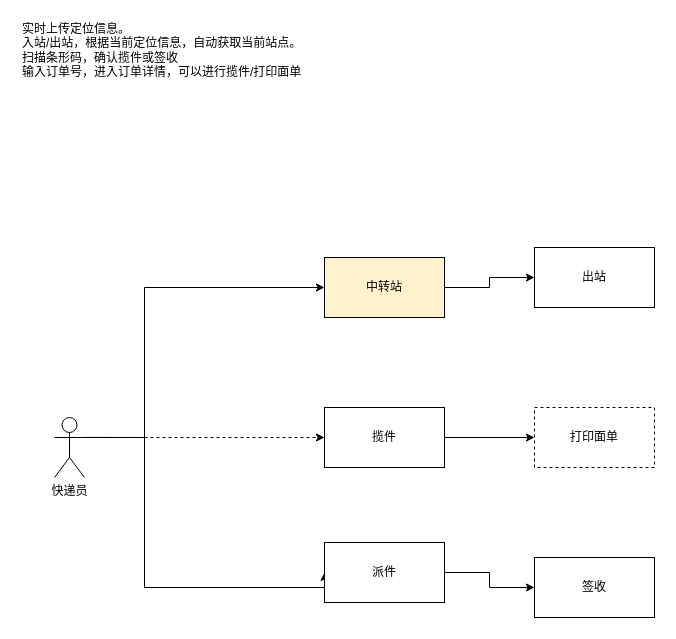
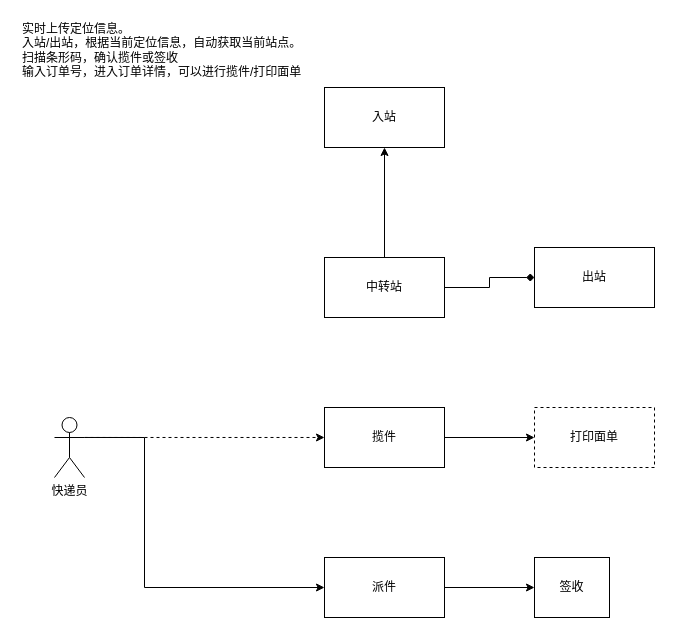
none -> (385, 118)
none -> (385, 206)
(526, 278) -> (525, 278)
(158, 288) -> none
(385, 288) -> (385, 288)
(385, 573) -> (385, 588)
(595, 588) -> (572, 588)
